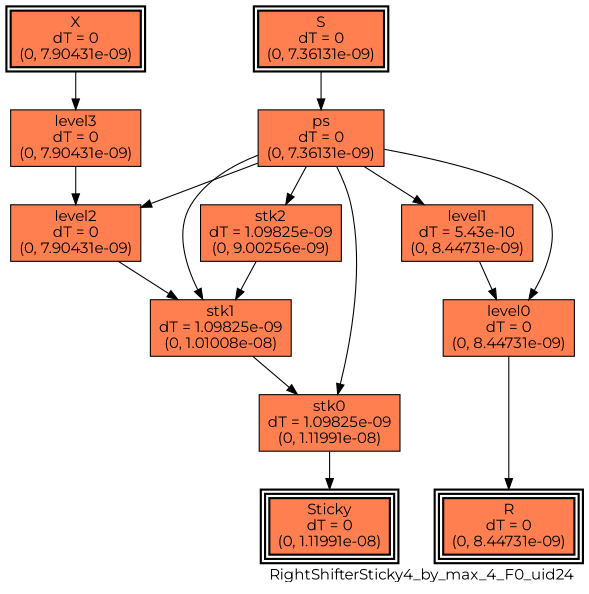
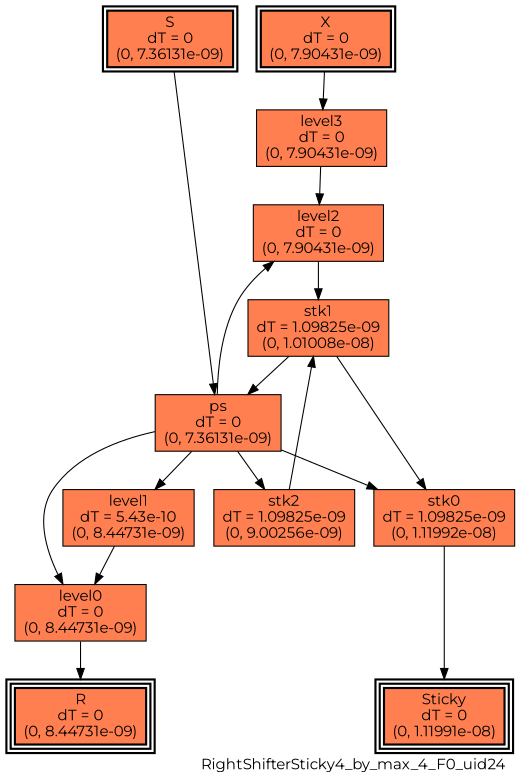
(190, 207) -> (272, 372)
(330, 423) -> (444, 518)
